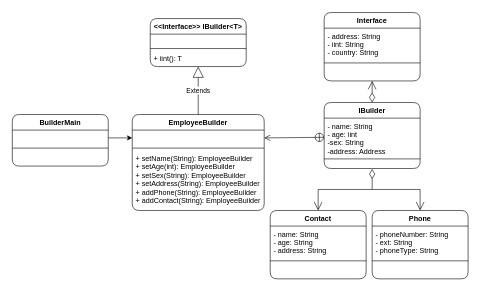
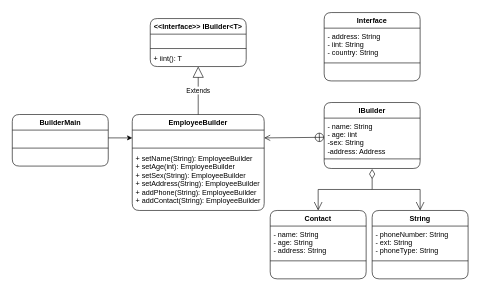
(372, 87) -> none
(420, 218) -> (420, 218)
